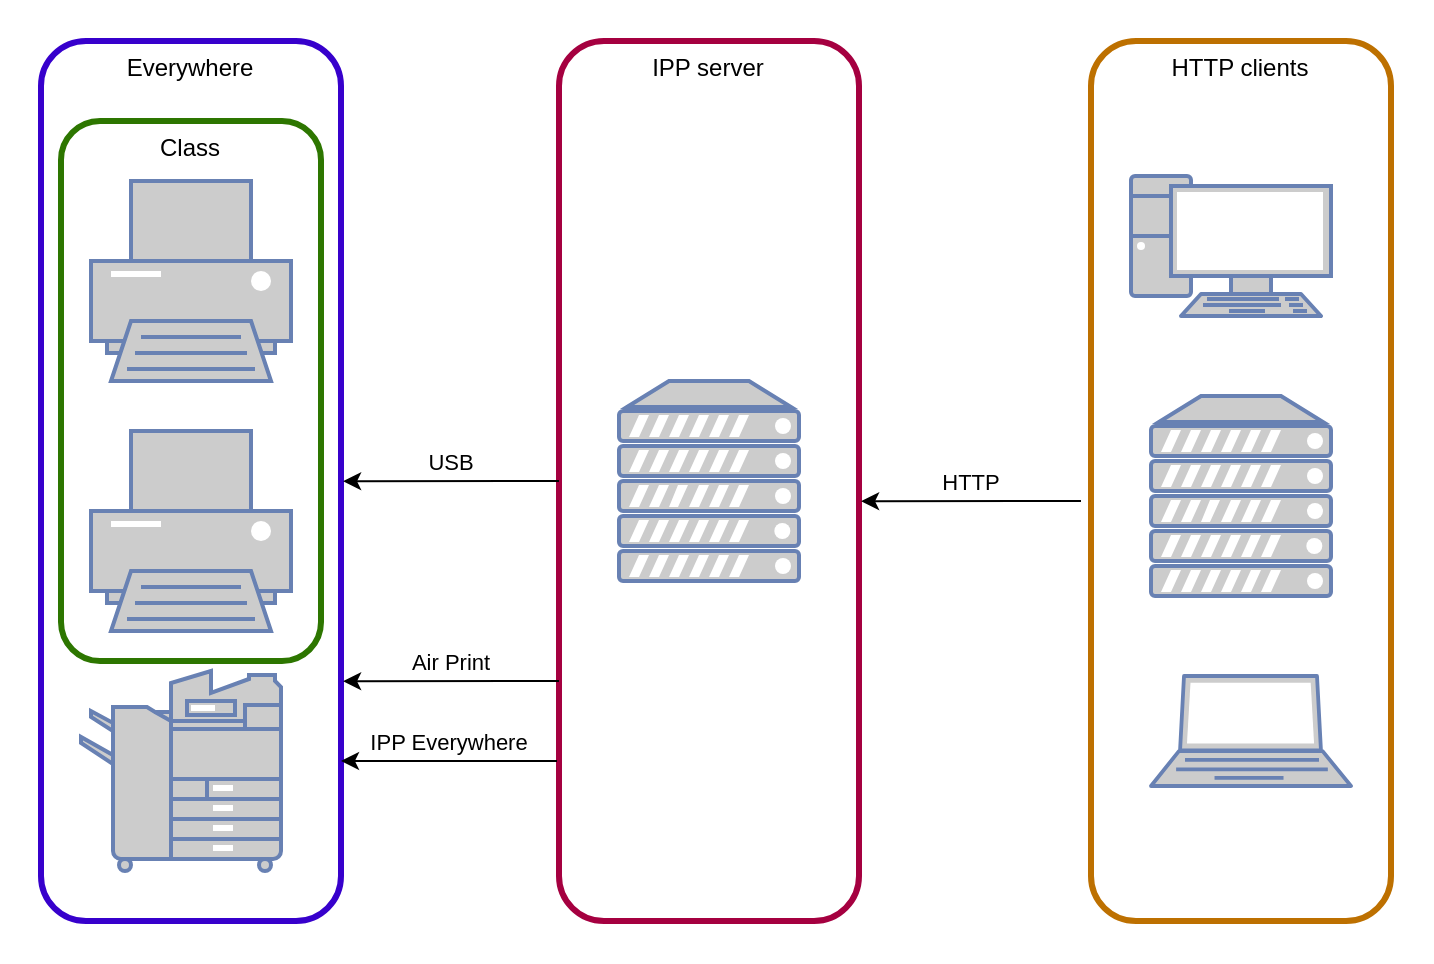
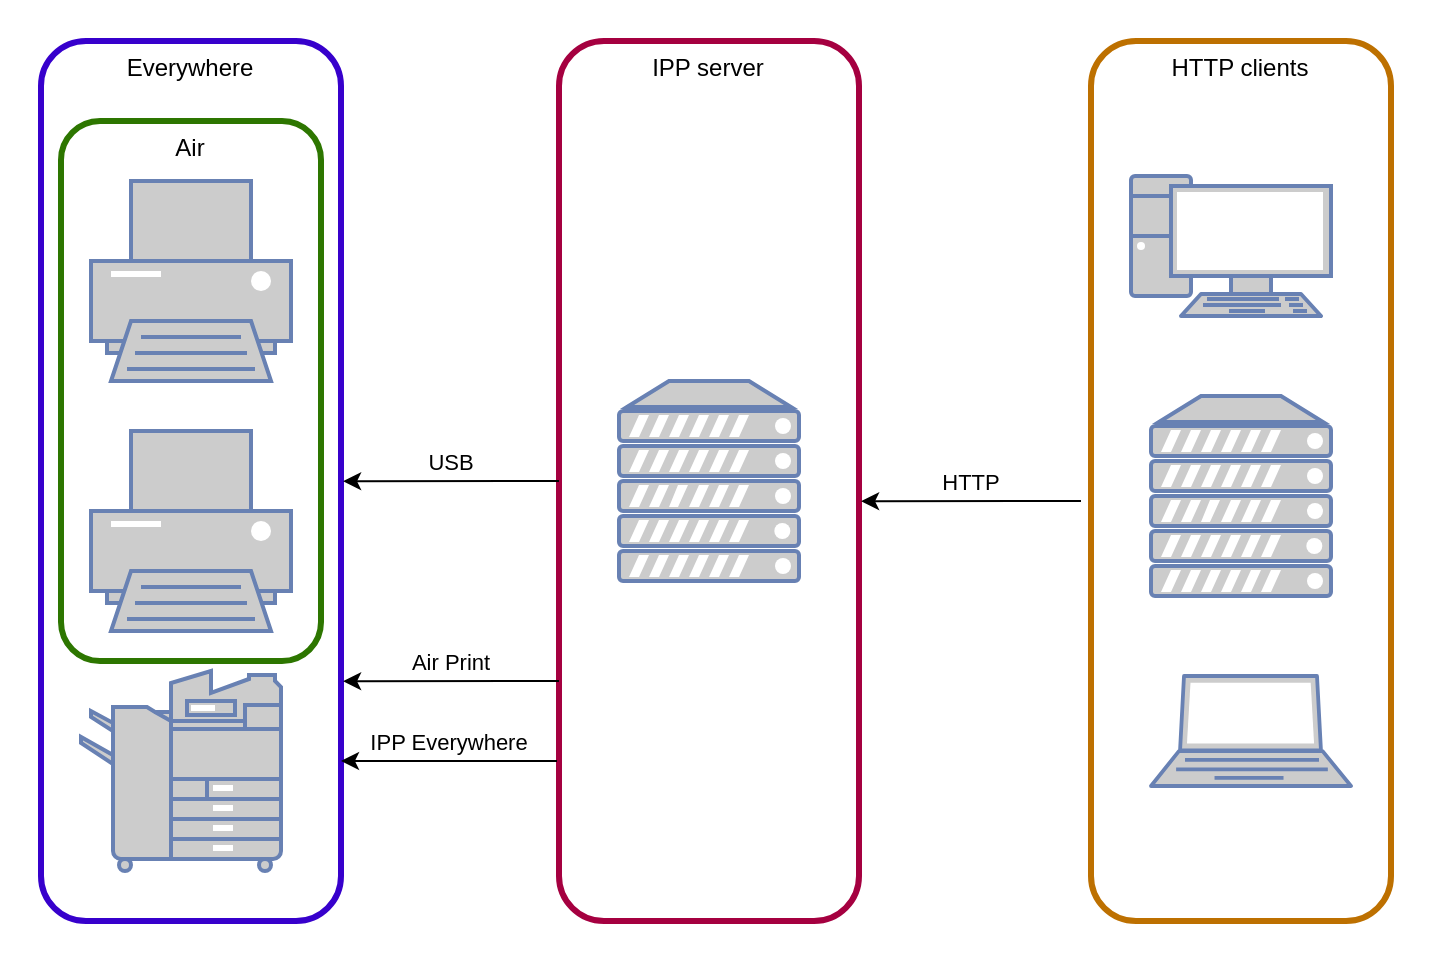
(191, 149) -> (191, 149)
